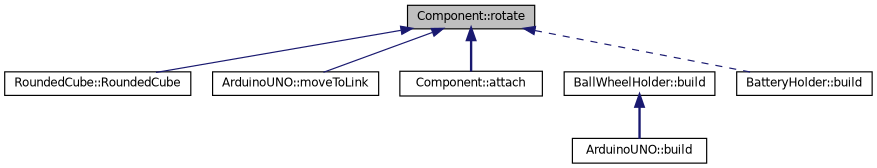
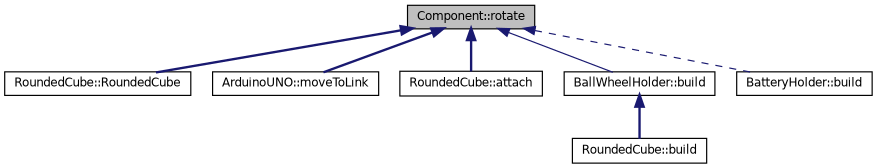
(278, 51) -> (278, 51)
(378, 52) -> (378, 52)
none -> (561, 52)
(471, 84) -> (471, 84)
(640, 151) -> (640, 151)
